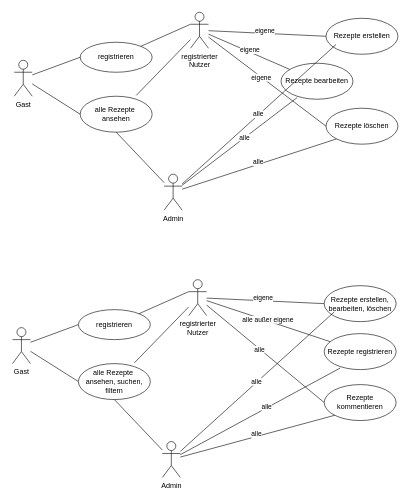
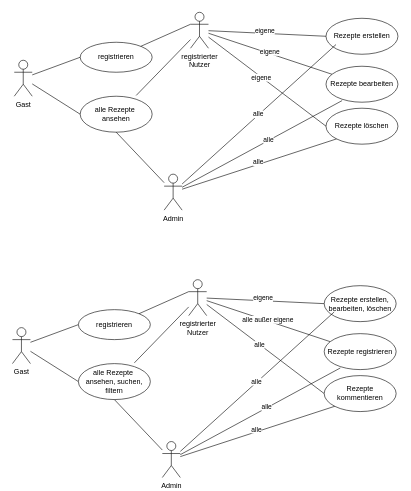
(317, 81) -> (362, 84)
(360, 403) -> (360, 394)
